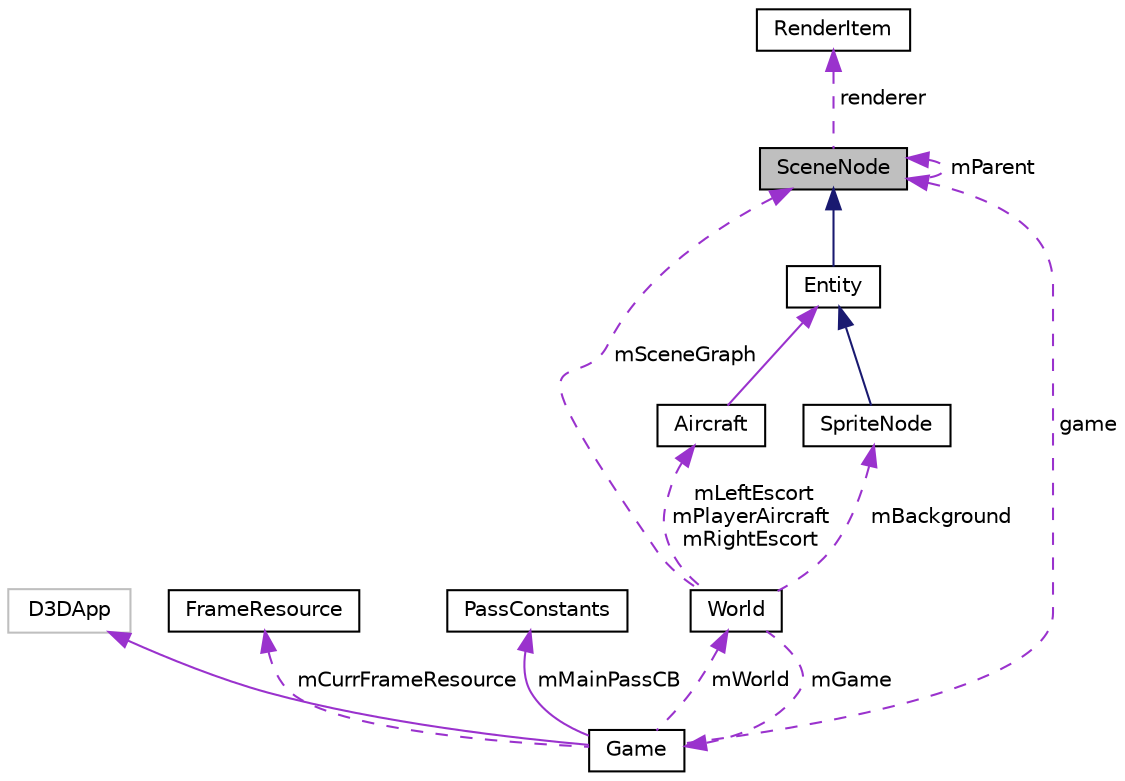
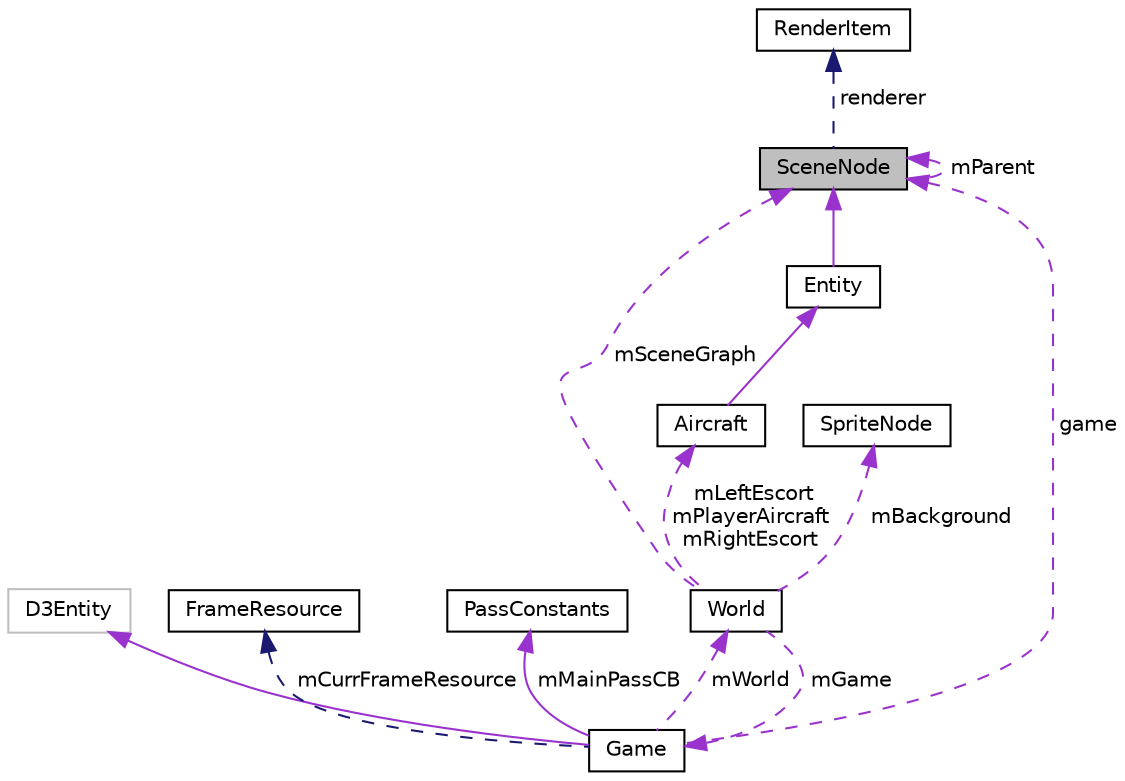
(834, 110) -> (834, 110)
(834, 238) -> (834, 238)
(859, 366) -> none
(69, 611) -> (69, 611)
(414, 730) -> (414, 730)
